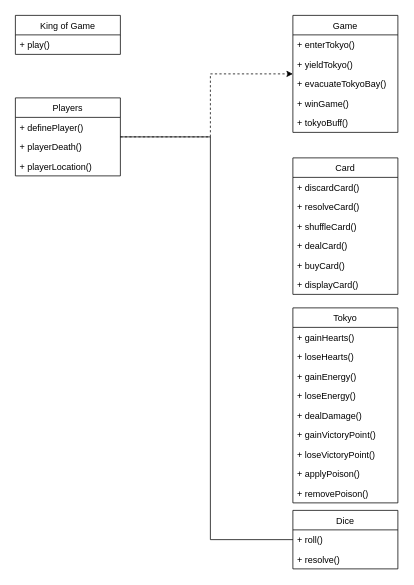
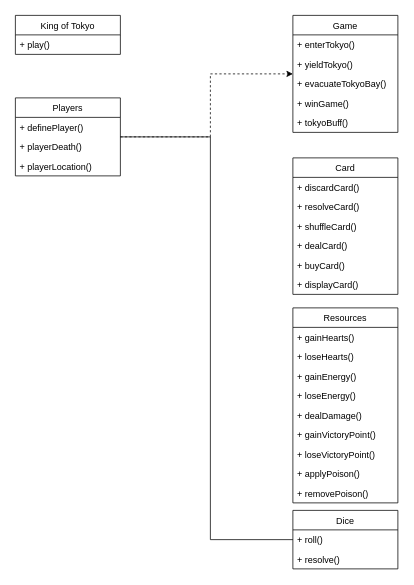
(68, 26) -> (68, 26)
(345, 318) -> (345, 318)
